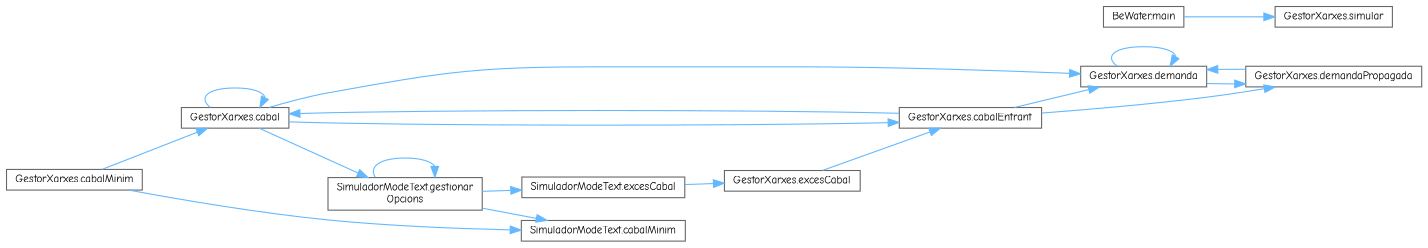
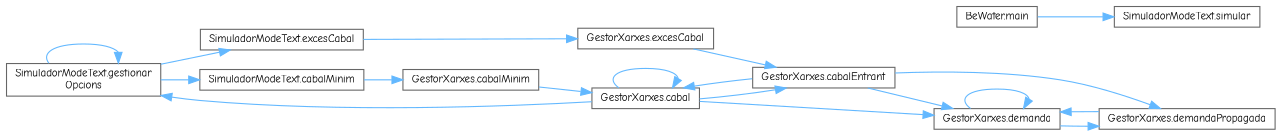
(1334, 17) -> (1187, 17)
(319, 219) -> (378, 80)
